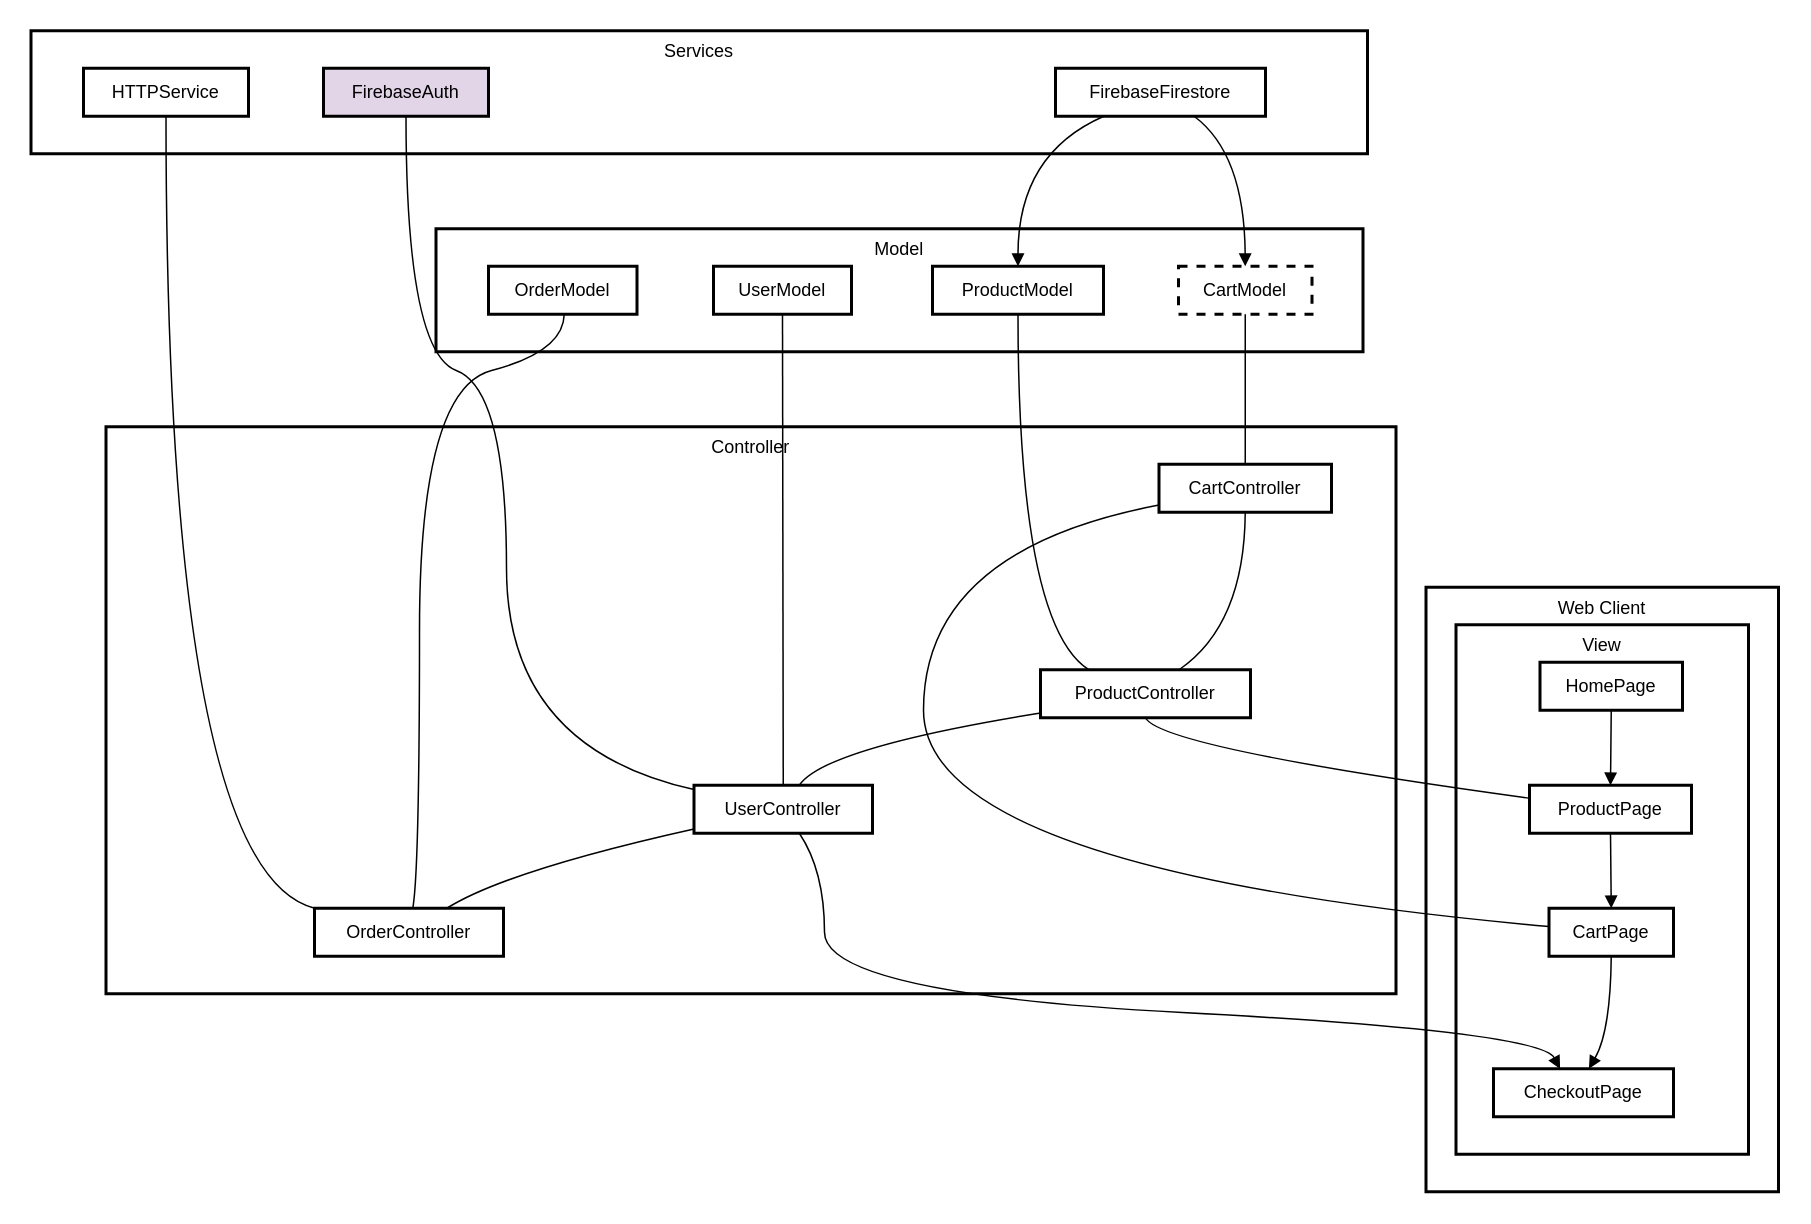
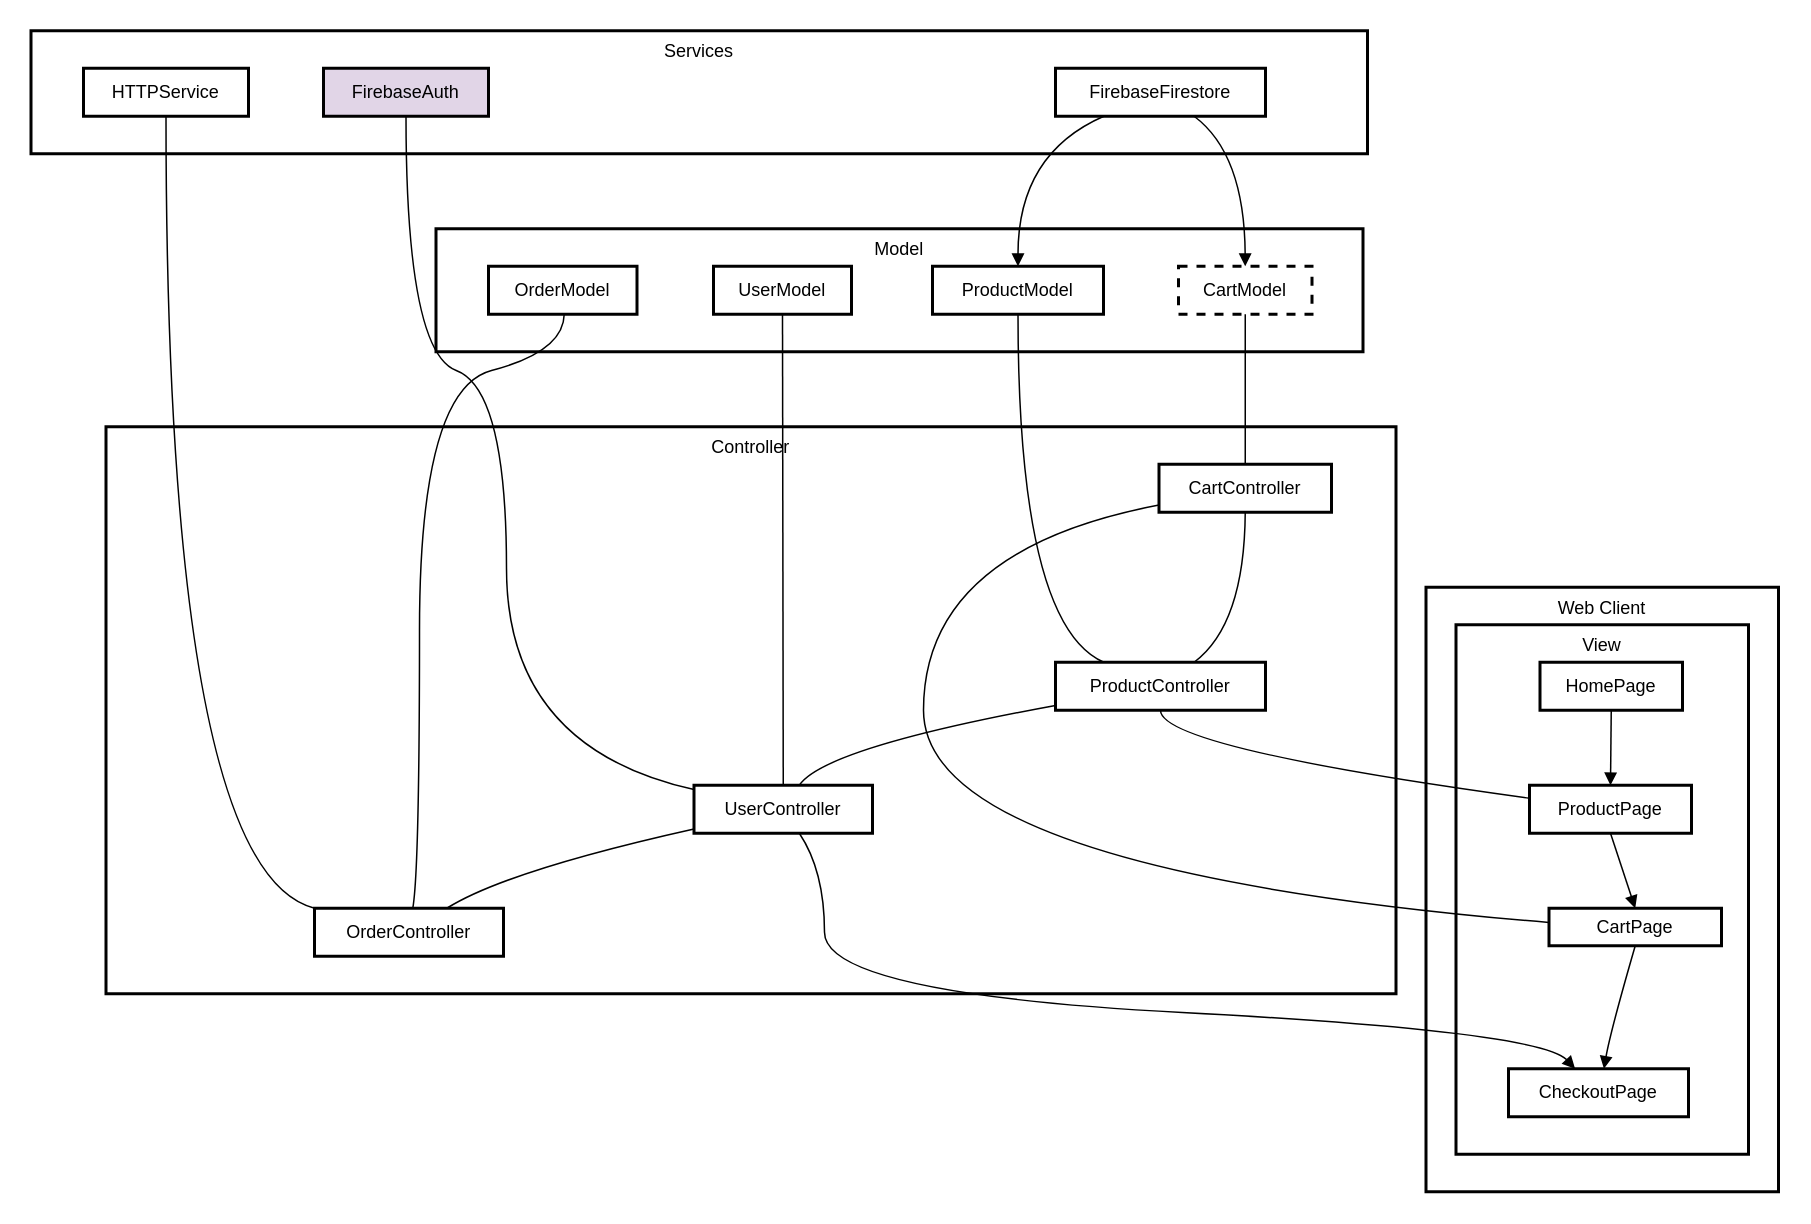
(1145, 694) -> (1160, 686)
(1611, 932) -> (1635, 927)
(1583, 1093) -> (1598, 1093)
